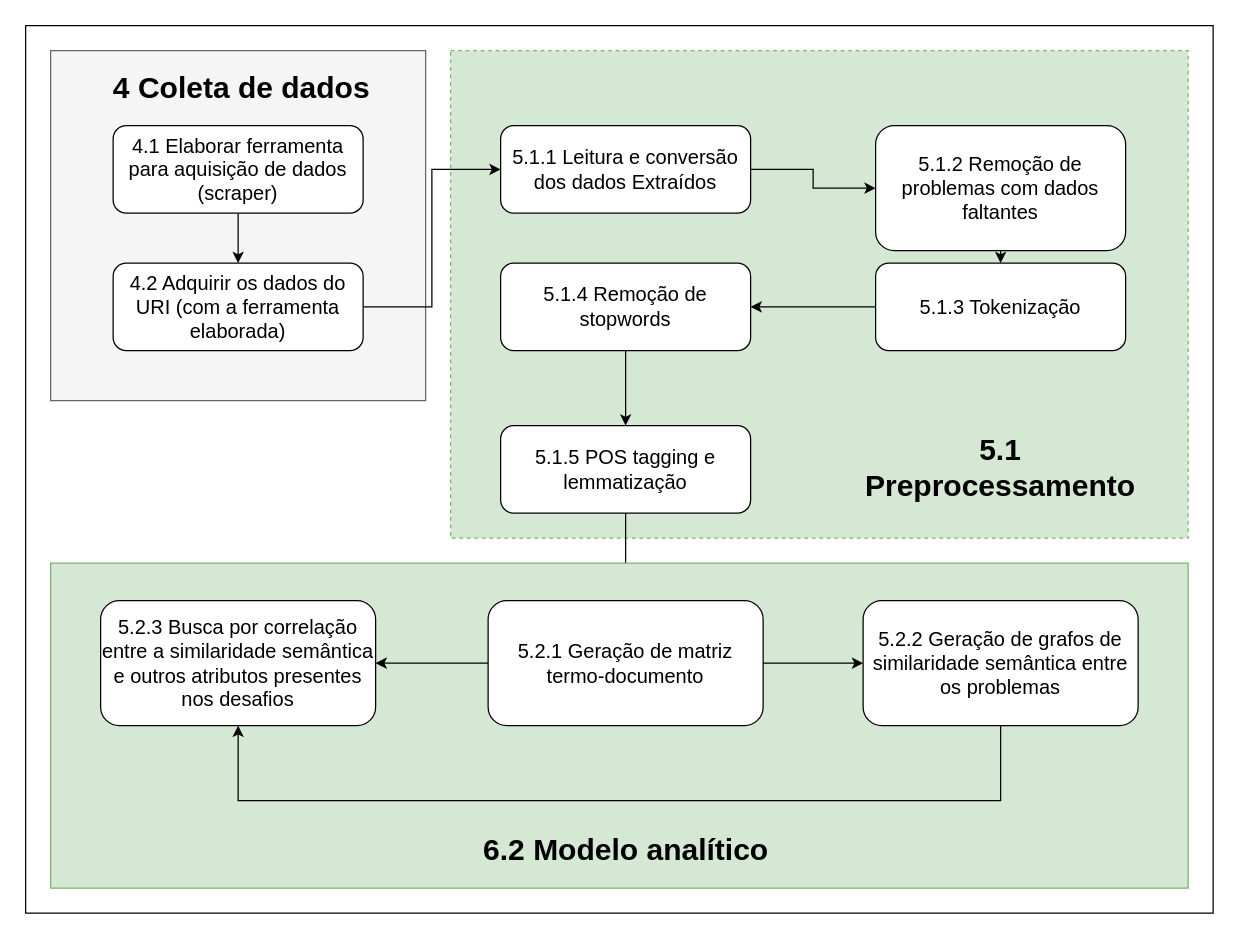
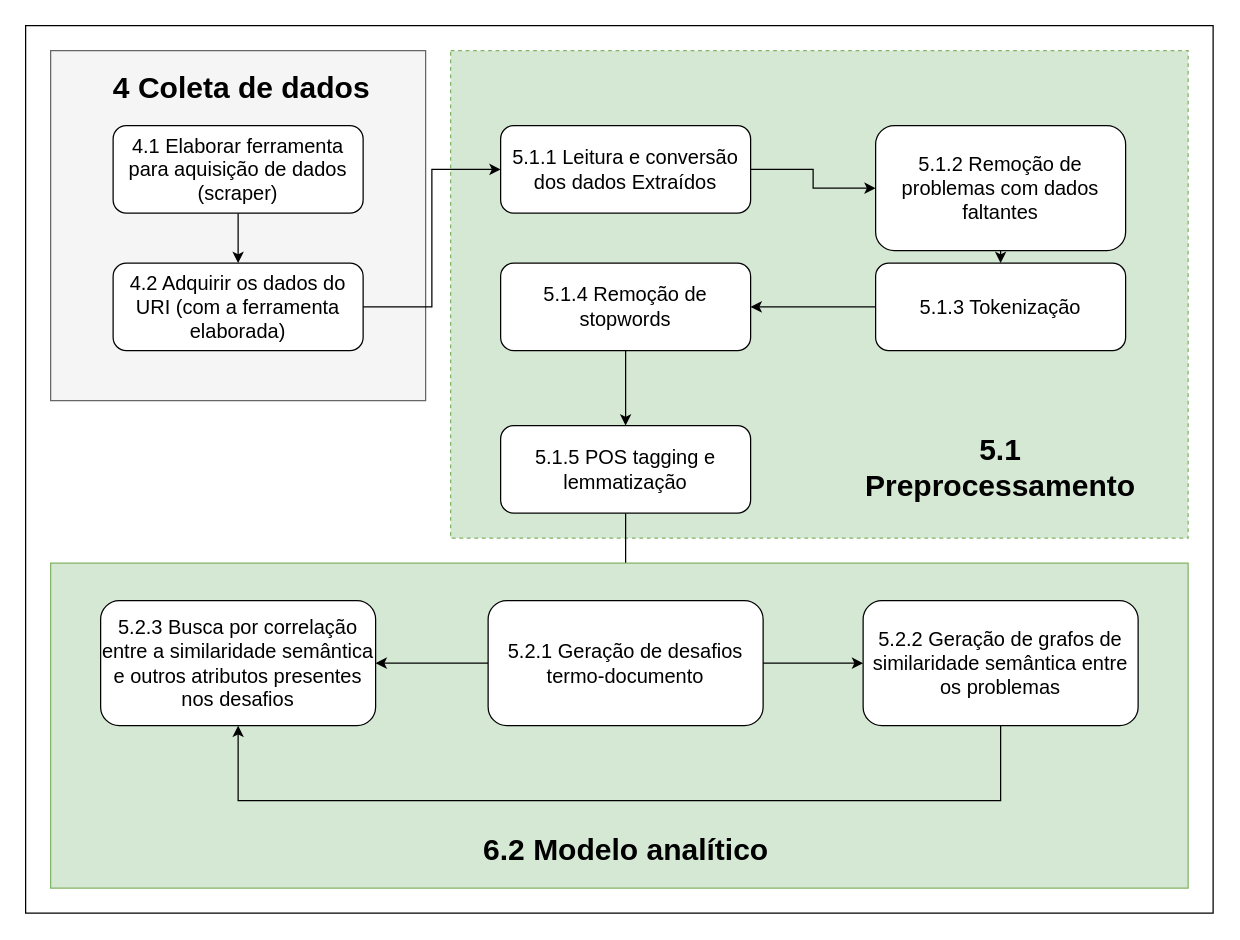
(626, 663) -> (626, 663)
